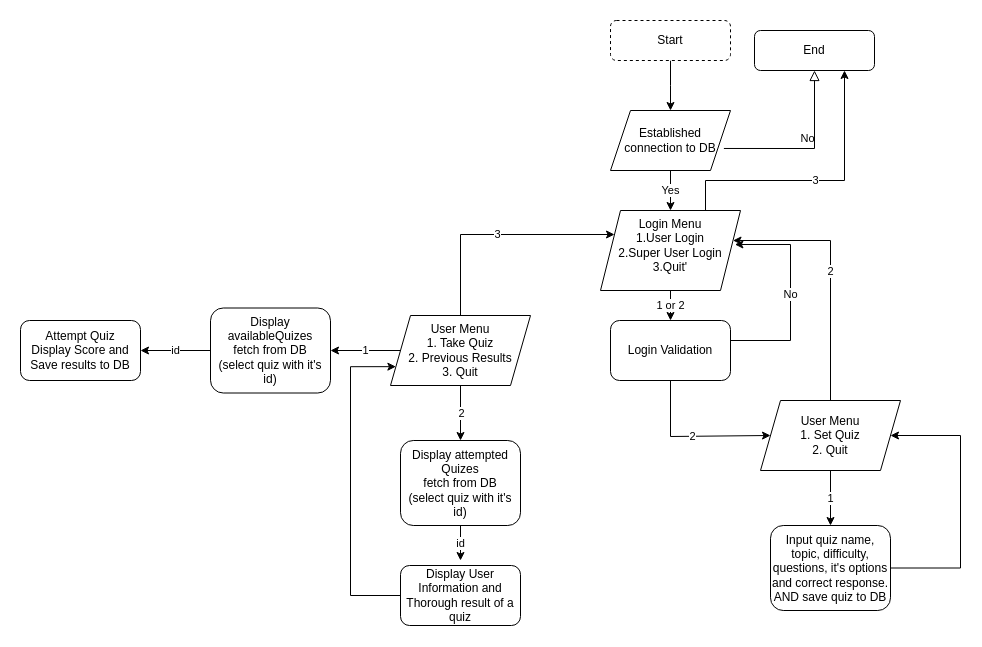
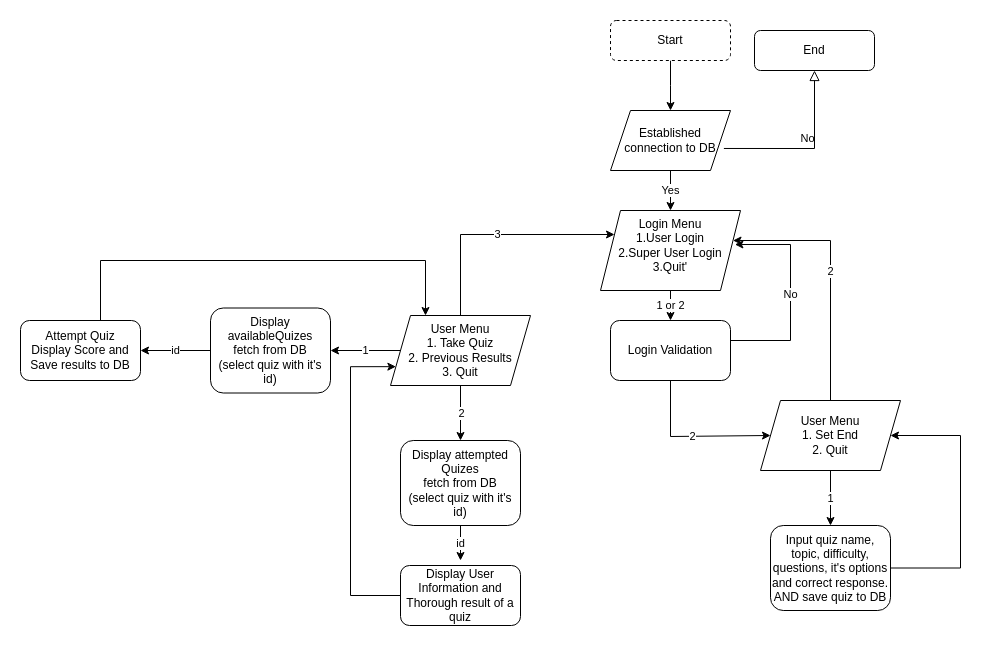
(812, 181) -> none
none -> (257, 261)
(831, 436) -> (831, 436)
